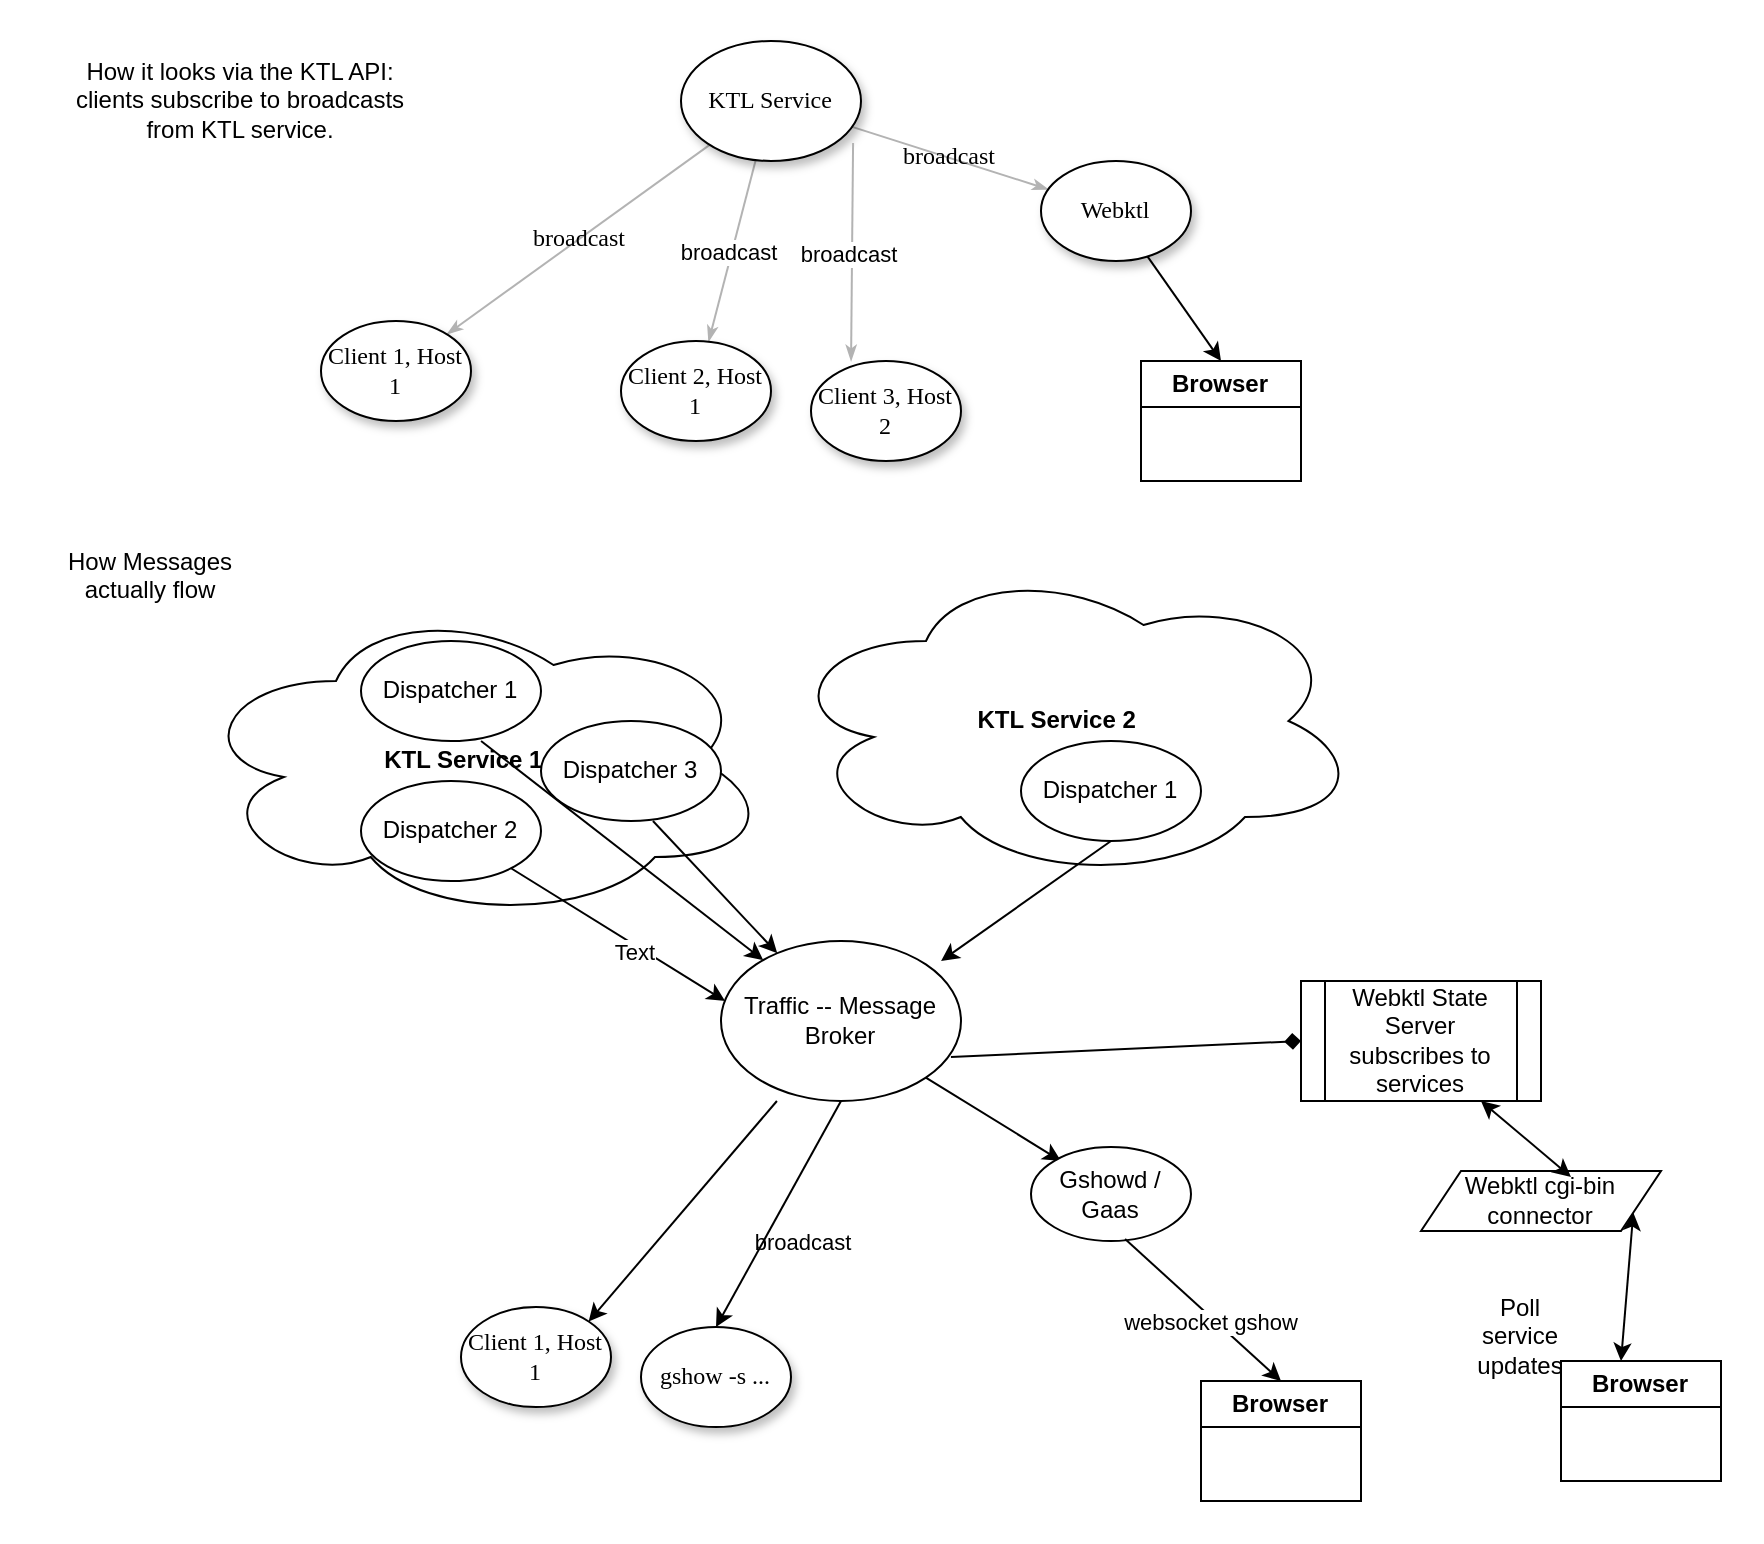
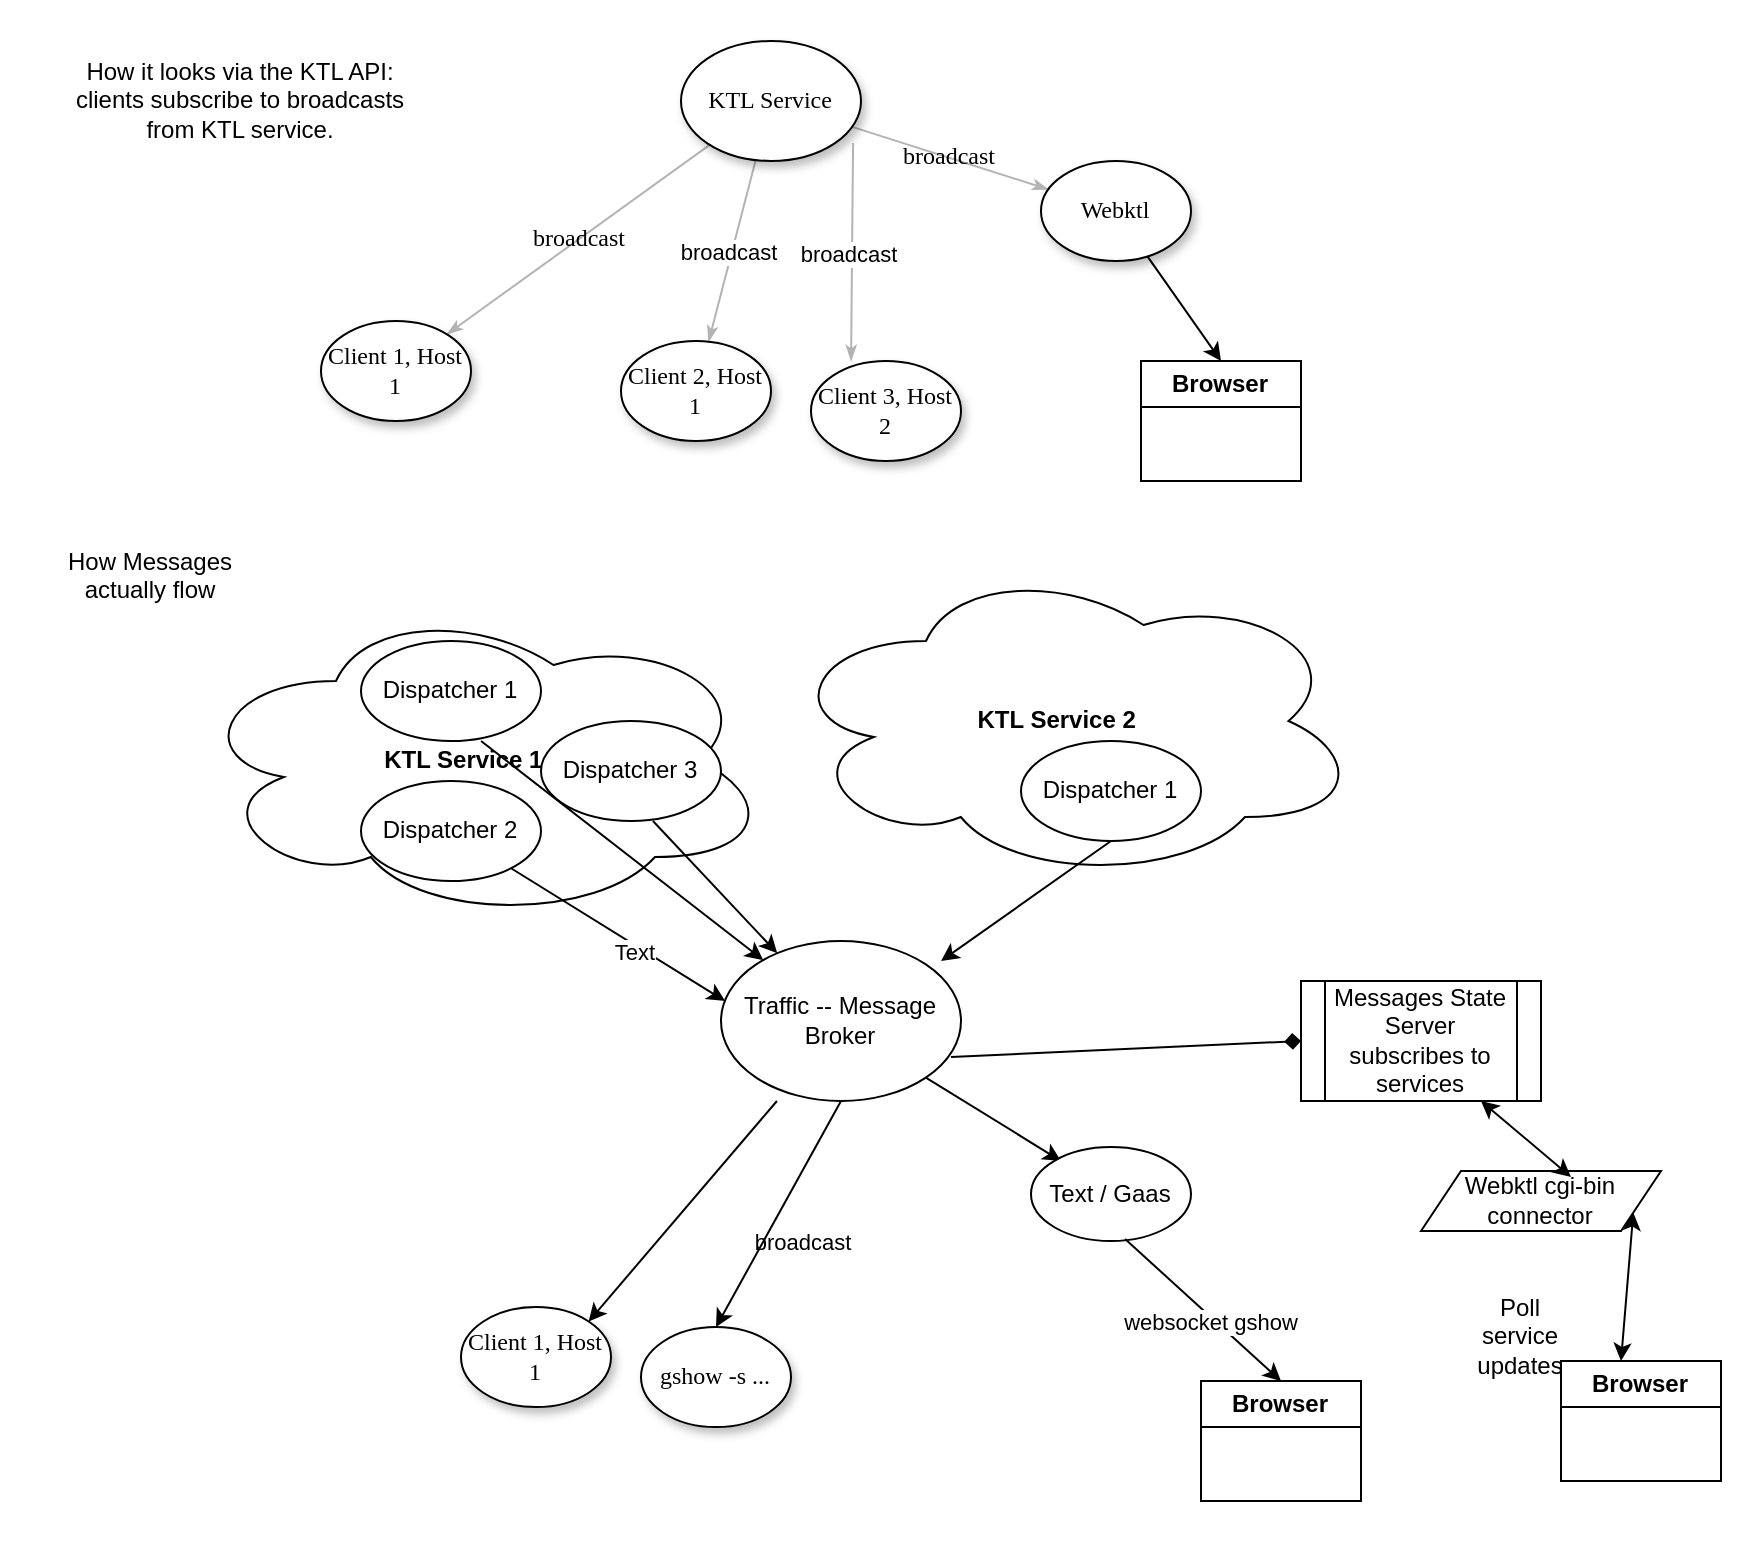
(1421, 1041) -> (1421, 1041)
(1111, 1195) -> (1111, 1195)
